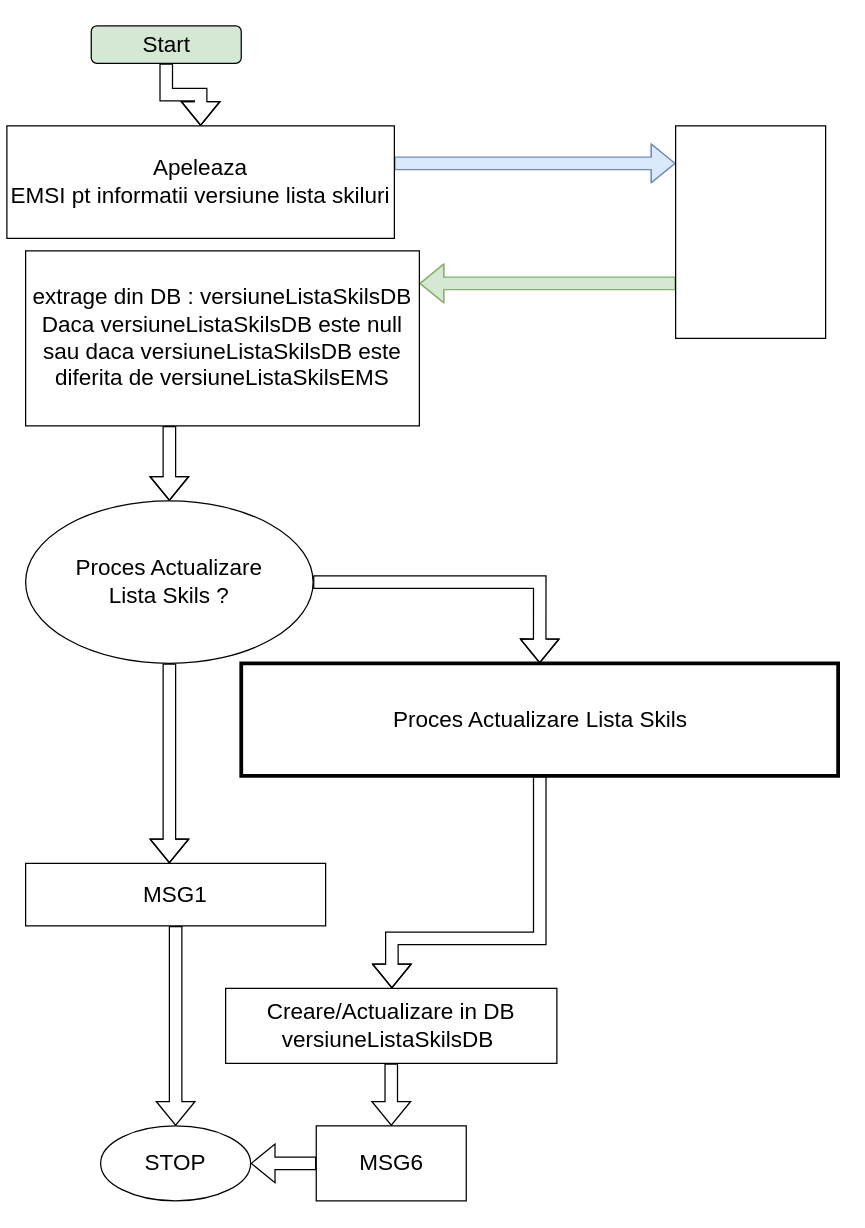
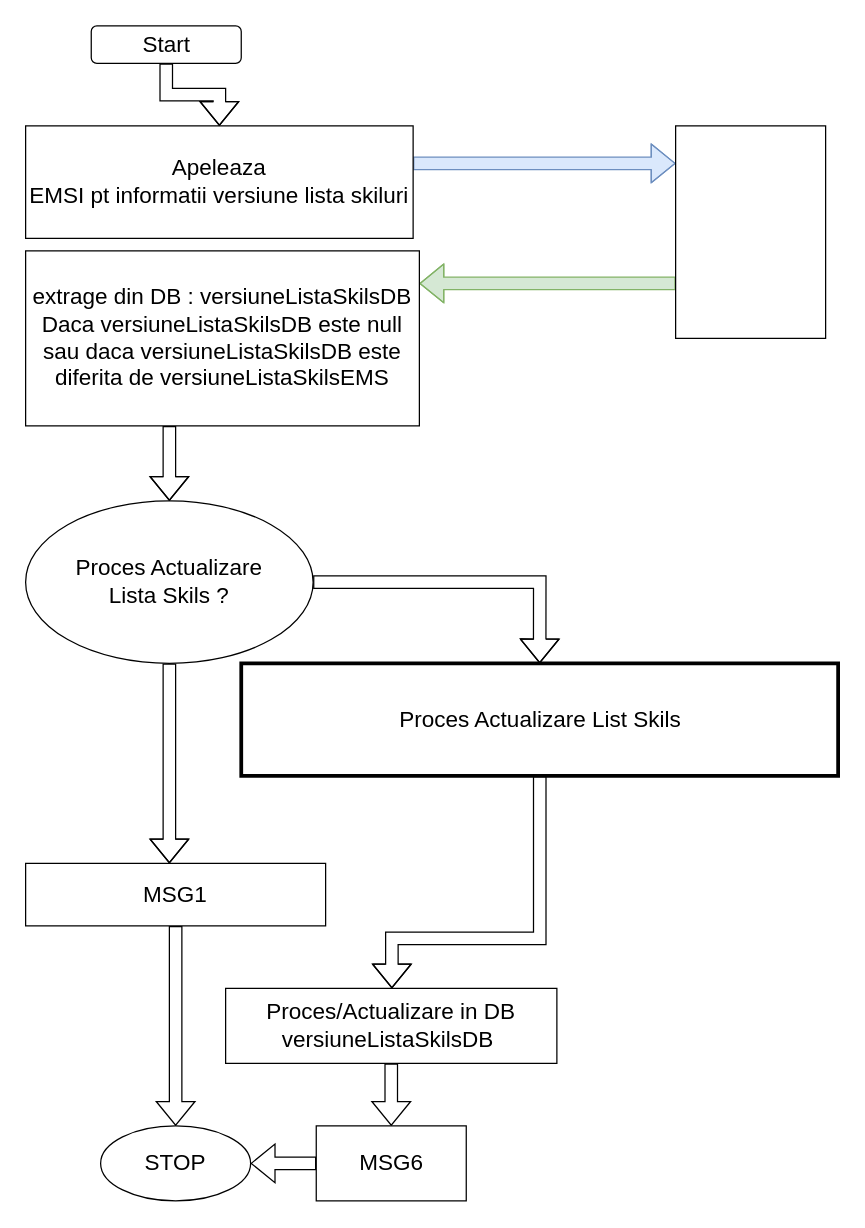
(166, 44) -> (166, 44)
(201, 182) -> (219, 182)
(541, 719) -> (541, 719)
(391, 1026) -> (391, 1026)
